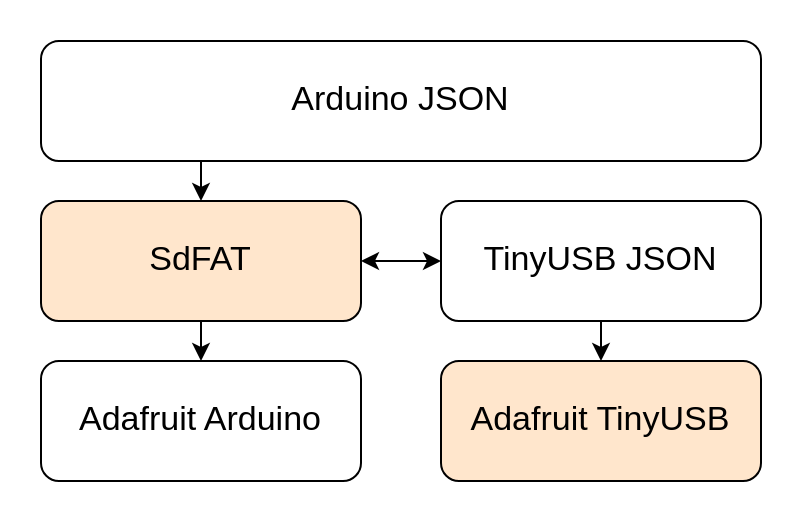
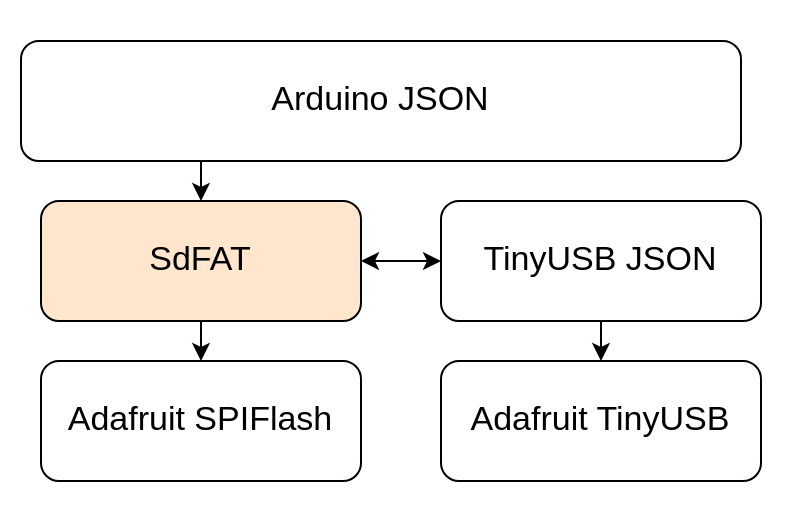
(401, 101) -> (381, 101)
(201, 421) -> (201, 421)
(601, 421) -> (601, 421)
